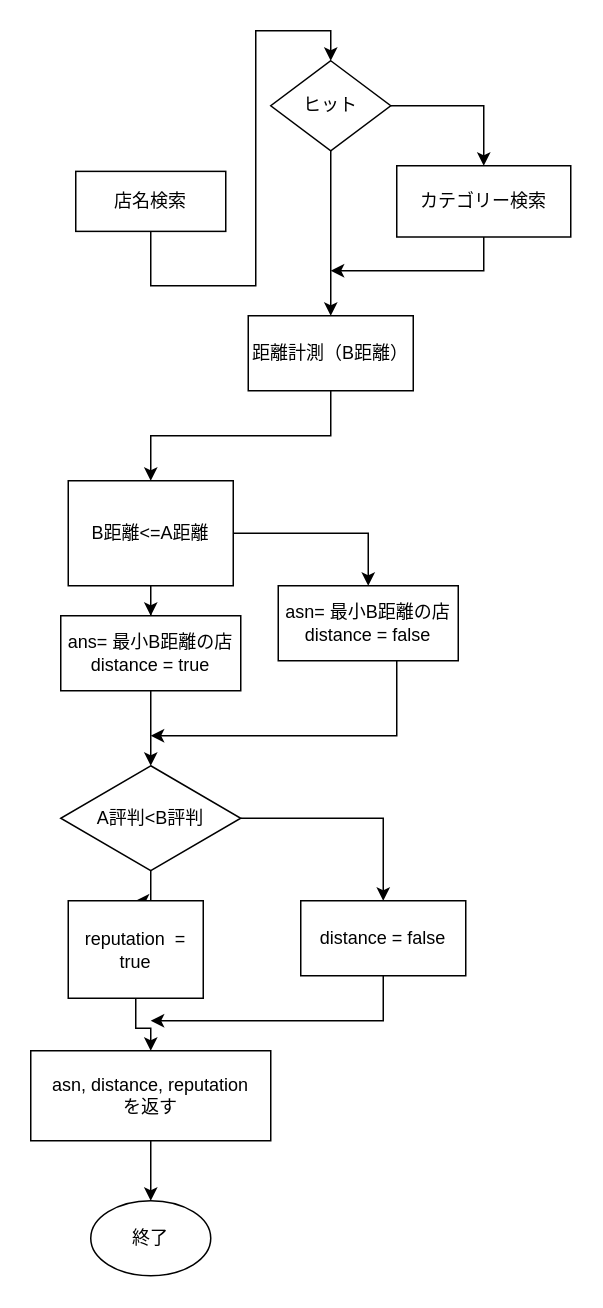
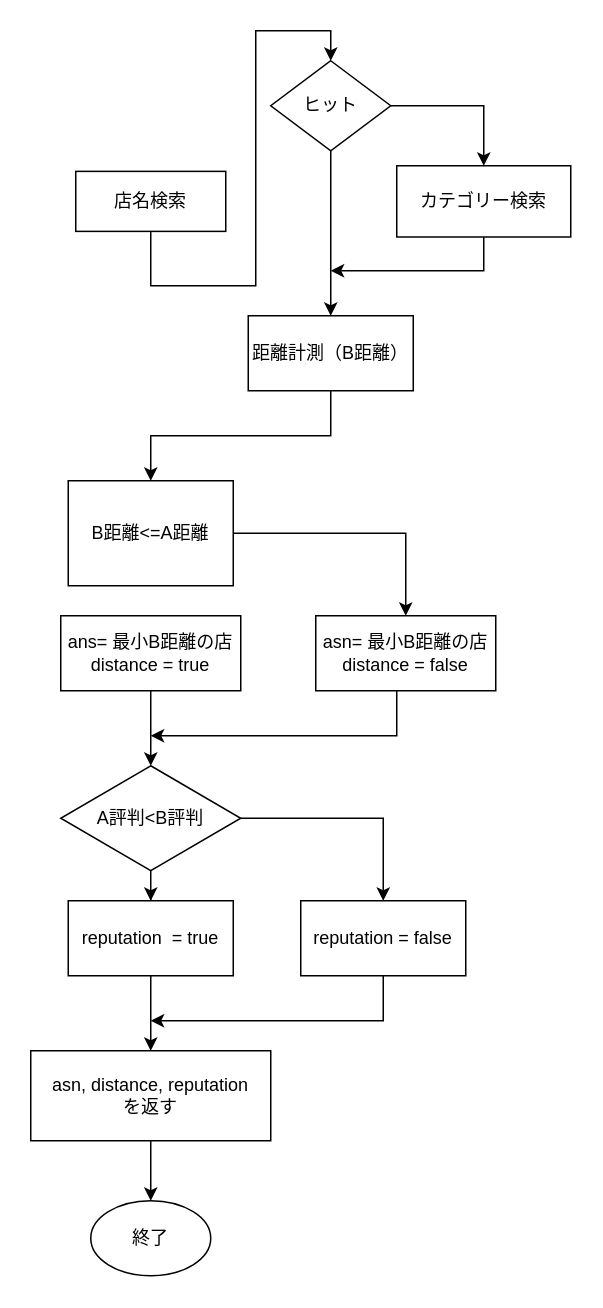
(151, 606) -> none
(368, 623) -> (406, 653)
(383, 938) -> (383, 938)
(136, 950) -> (151, 938)
